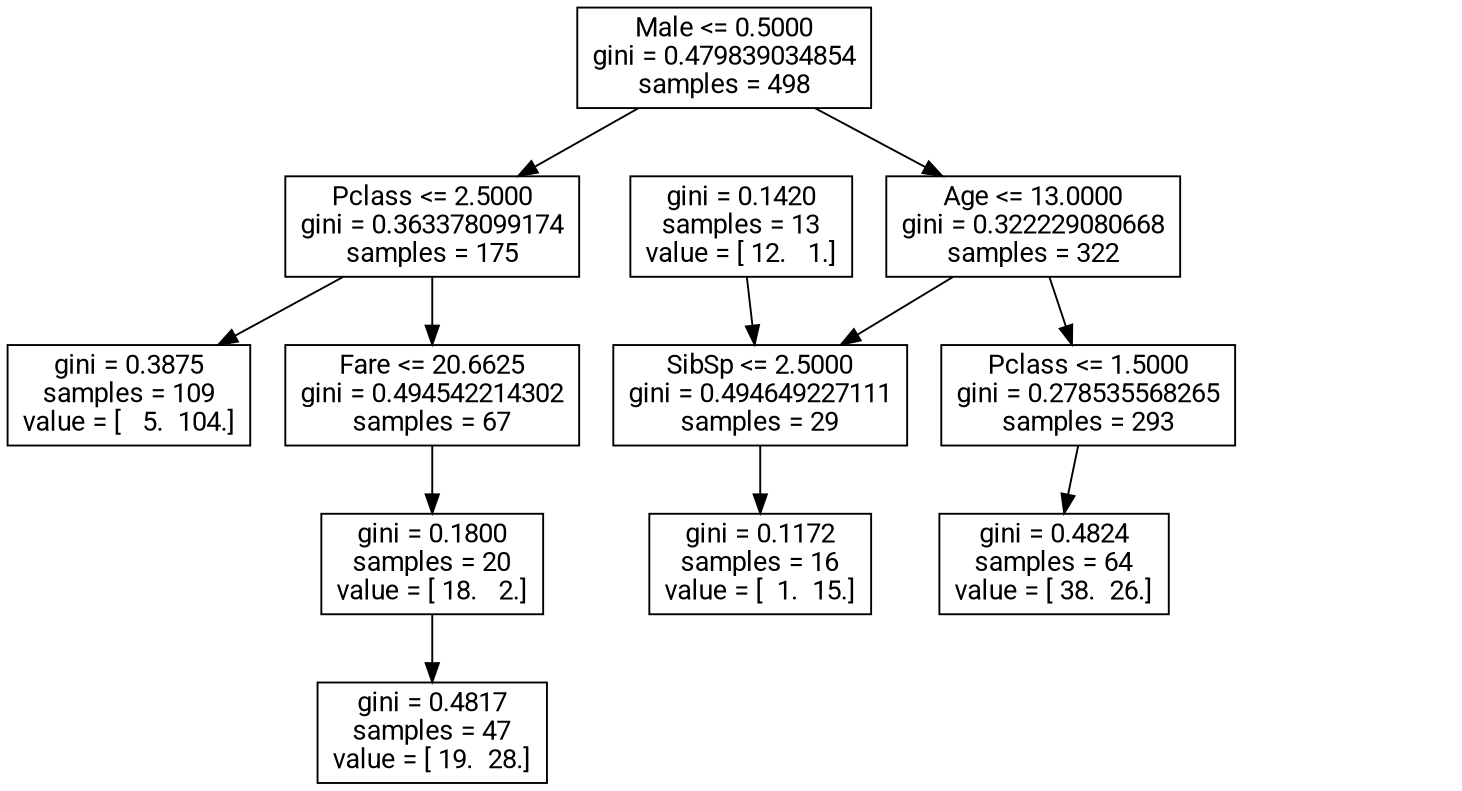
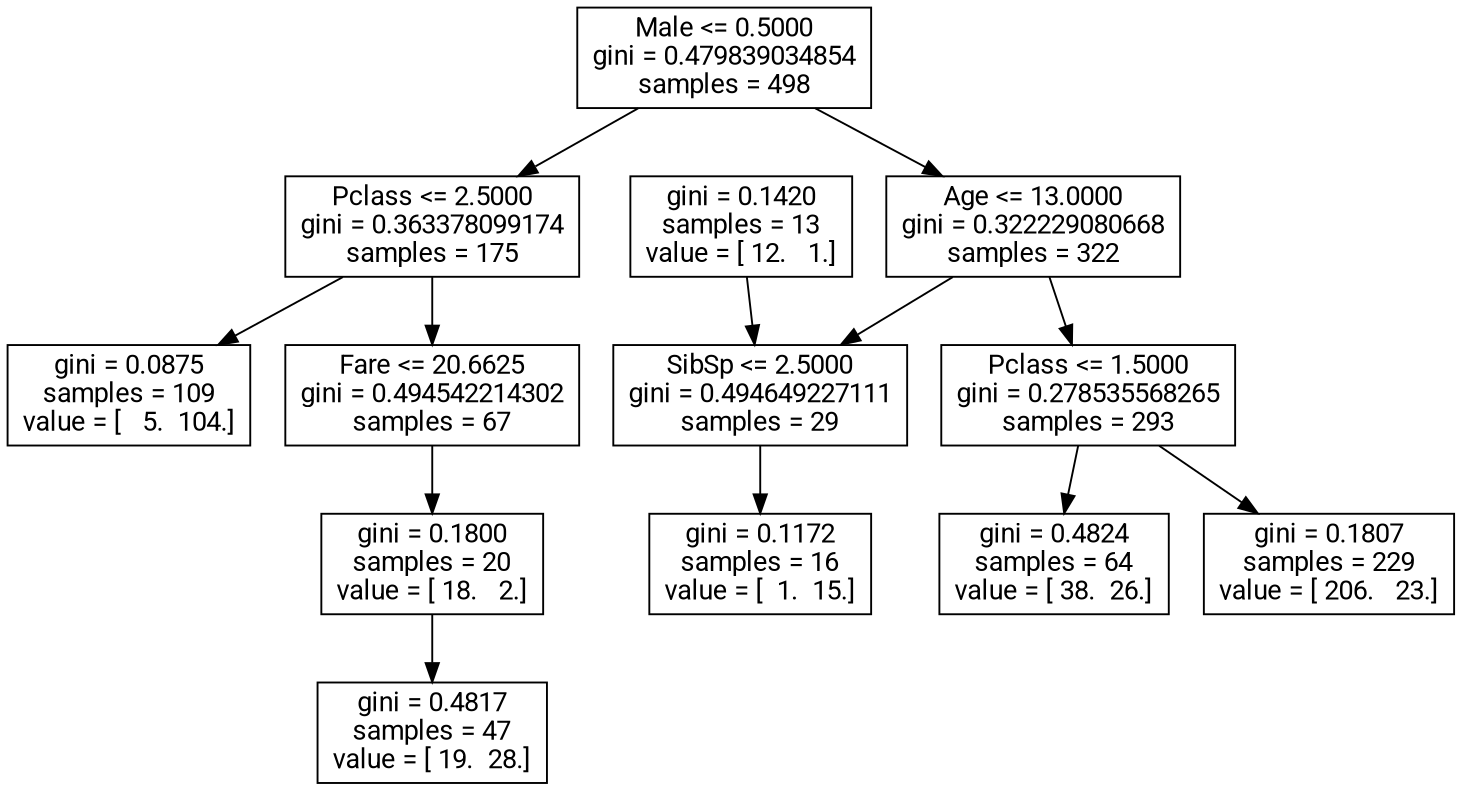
(129, 395) -> (129, 395)
none -> (1329, 564)
